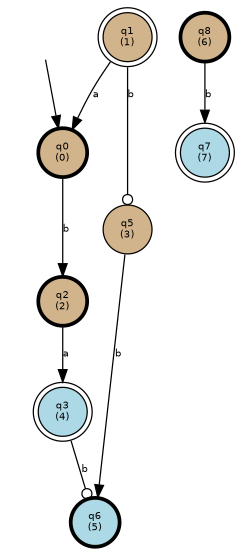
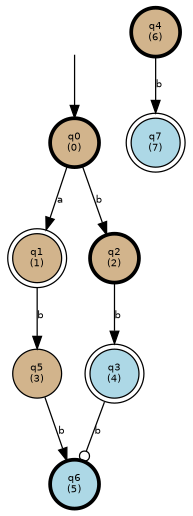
(205, 37) -> (156, 32)
(93, 89) -> (59, 192)
(128, 131) -> (37, 312)
(66, 354) -> (118, 316)
